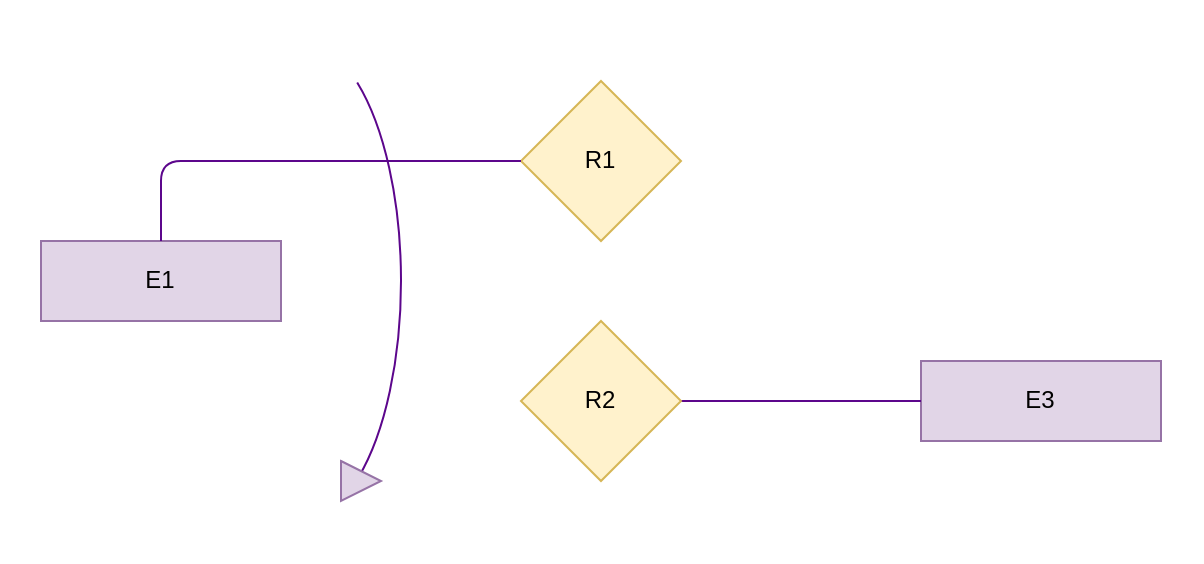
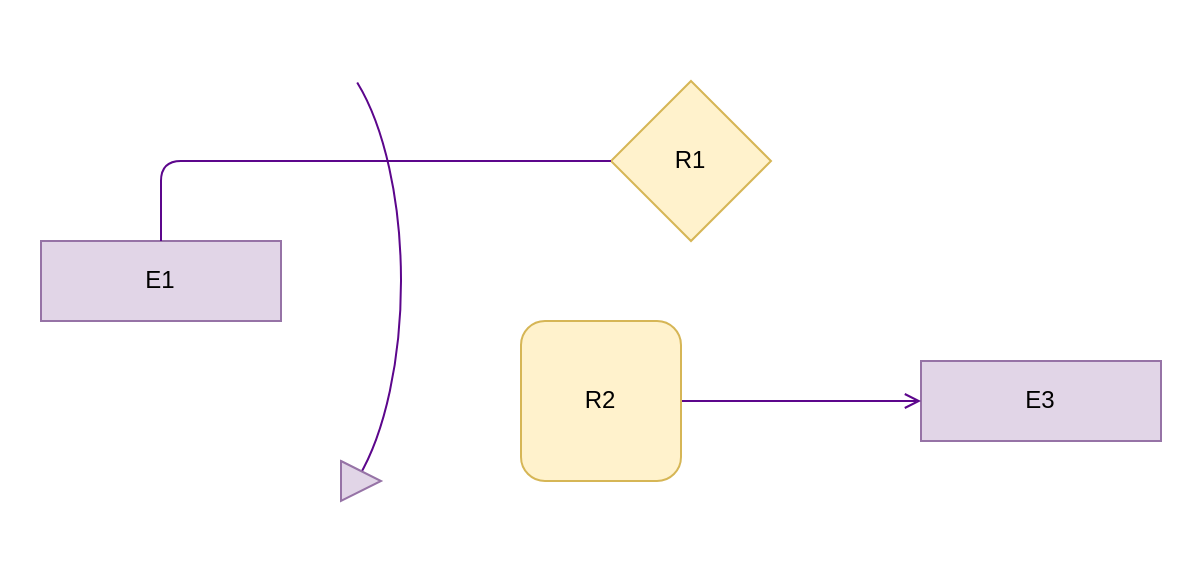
(601, 161) -> (691, 161)
(601, 401) -> (601, 401)
(914, 401) -> (913, 401)
